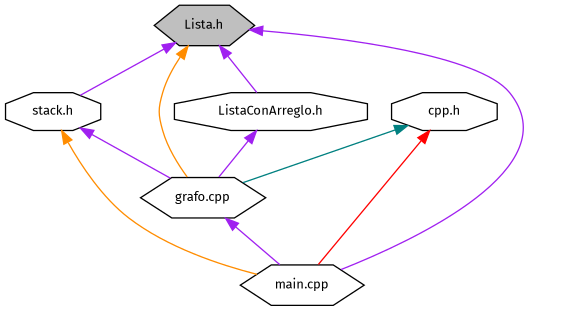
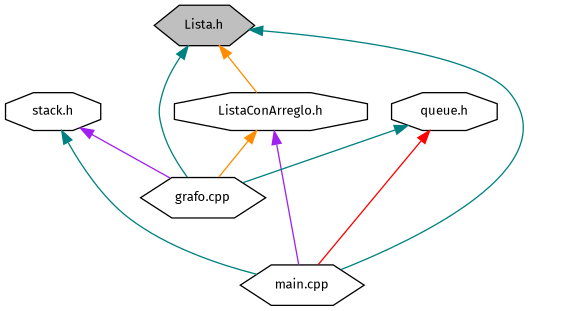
(122, 72) -> none
(242, 74) -> (242, 74)
(514, 102) -> (514, 102)
(444, 112) -> (444, 112)
(160, 118) -> (160, 118)
(234, 159) -> (234, 159)
(147, 230) -> (147, 230)
(258, 246) -> (288, 205)
